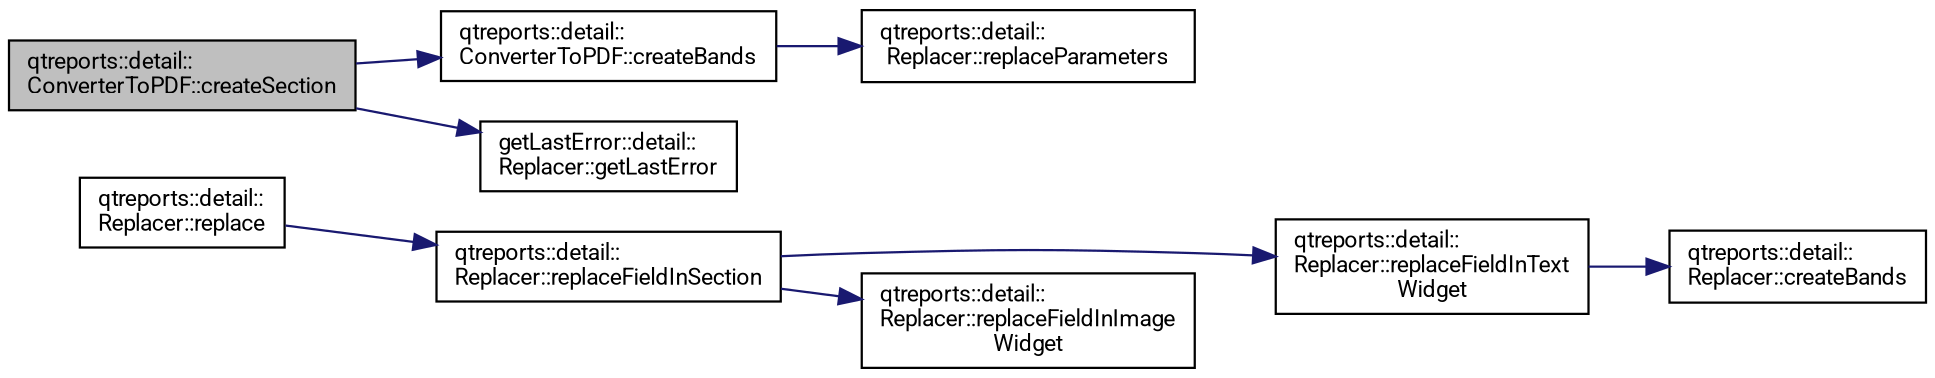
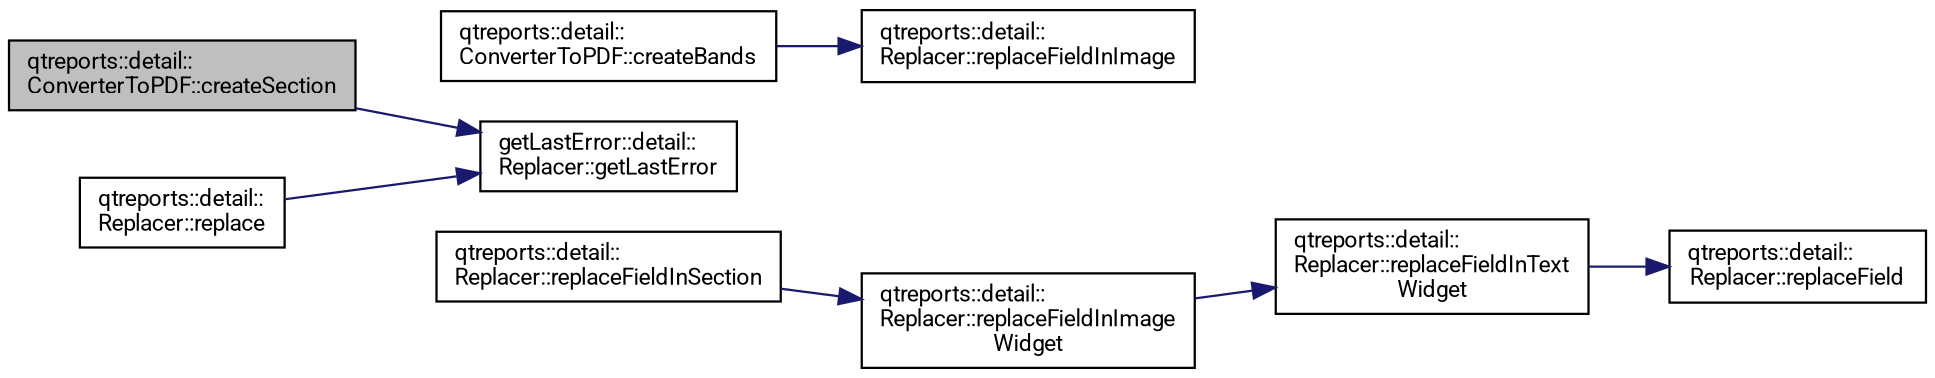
(1028, 46) -> (1028, 46)
(387, 61) -> none
(350, 234) -> (371, 188)
(1017, 250) -> (1224, 294)
(1798, 267) -> (1798, 267)
